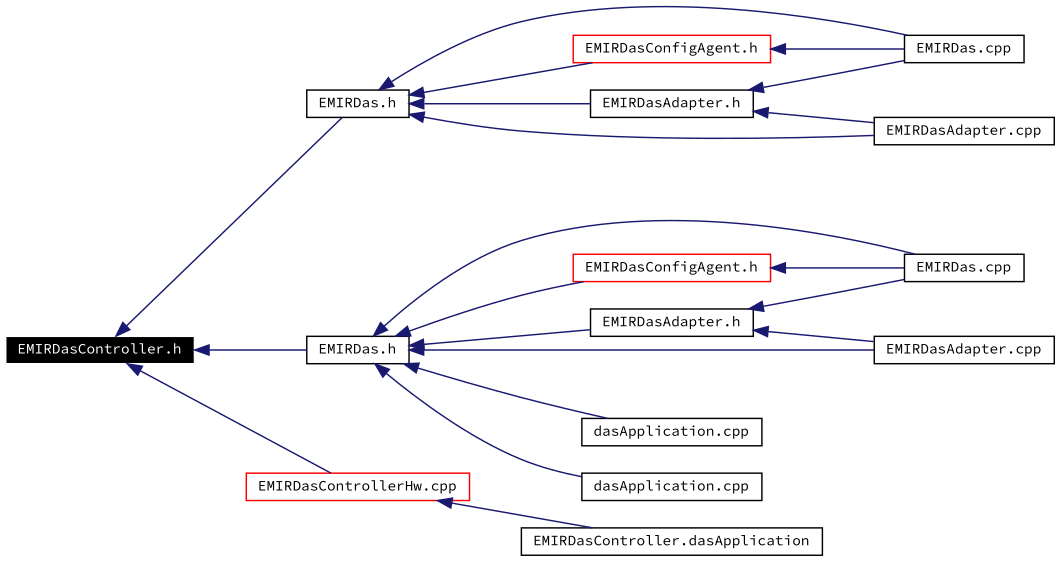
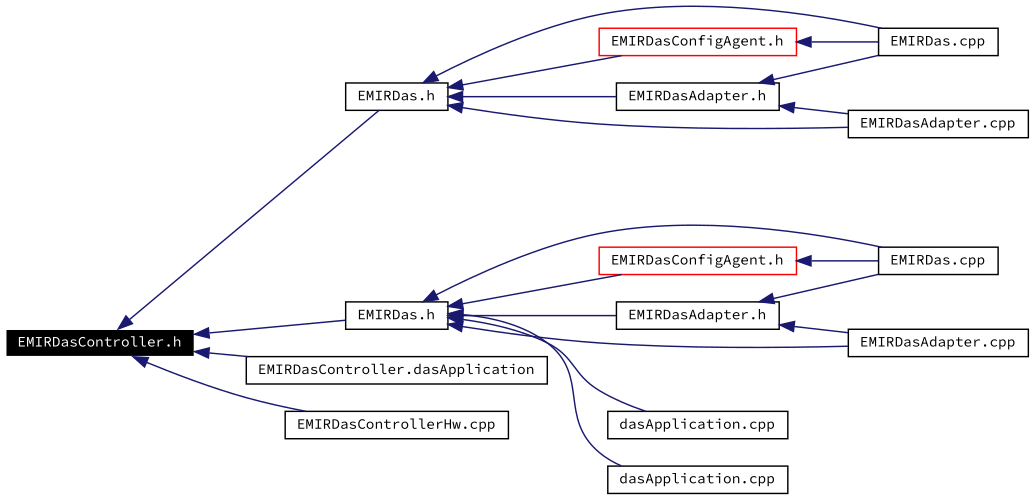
(358, 487) -> (397, 425)
(522, 515) -> (229, 355)
